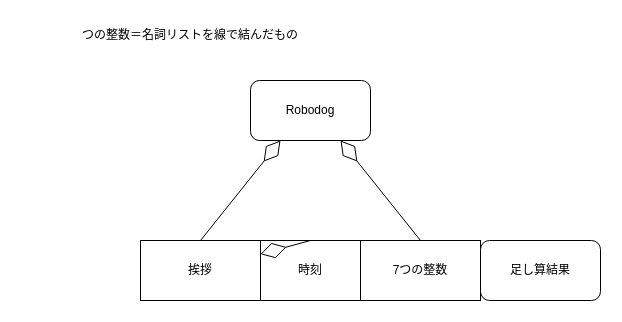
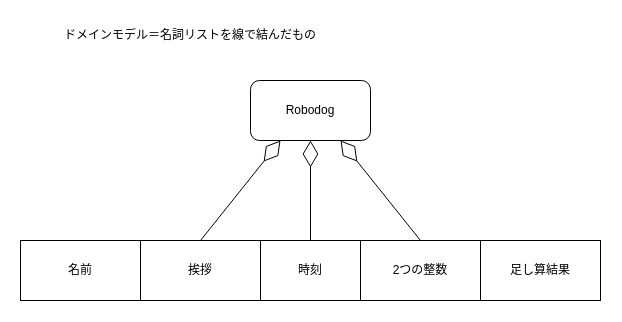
(191, 36) -> (191, 36)
(299, 244) -> (311, 203)
none -> (81, 271)
(421, 271) -> (421, 271)
(541, 271) -> (541, 271)
